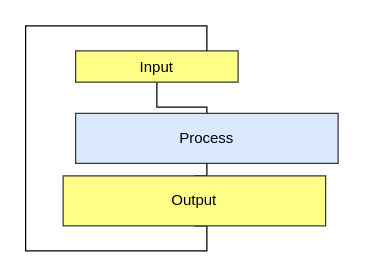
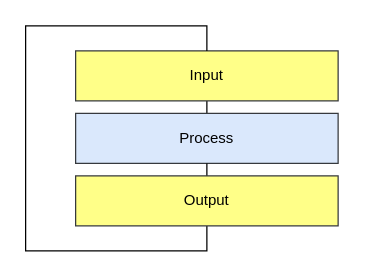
(157, 66) -> (207, 76)
(194, 201) -> (207, 201)
